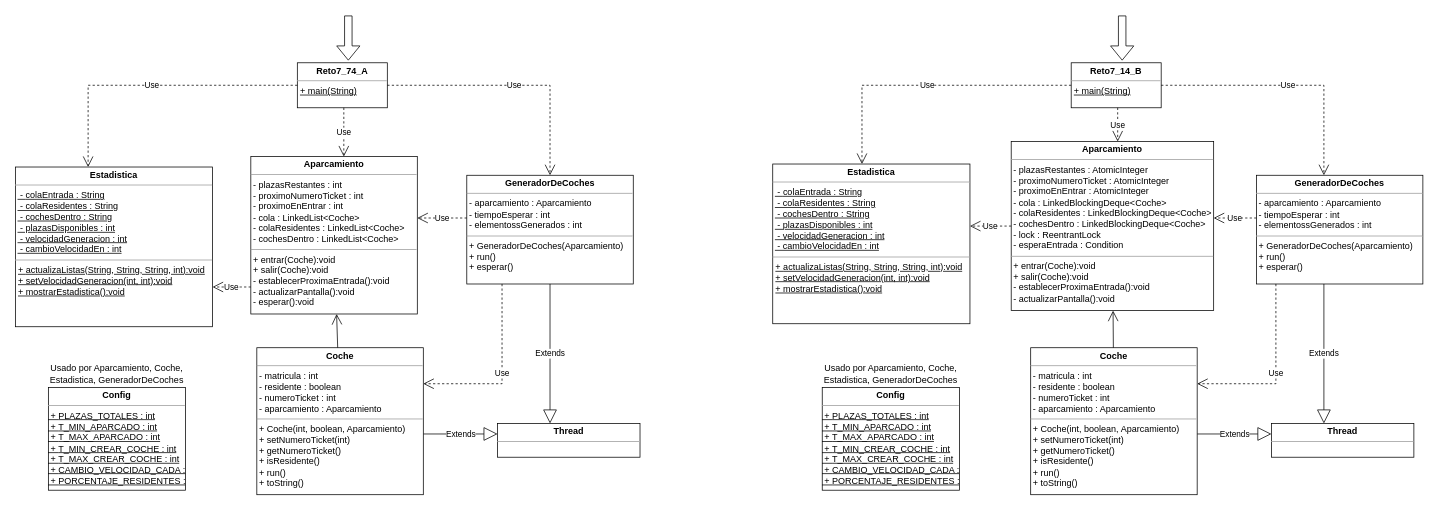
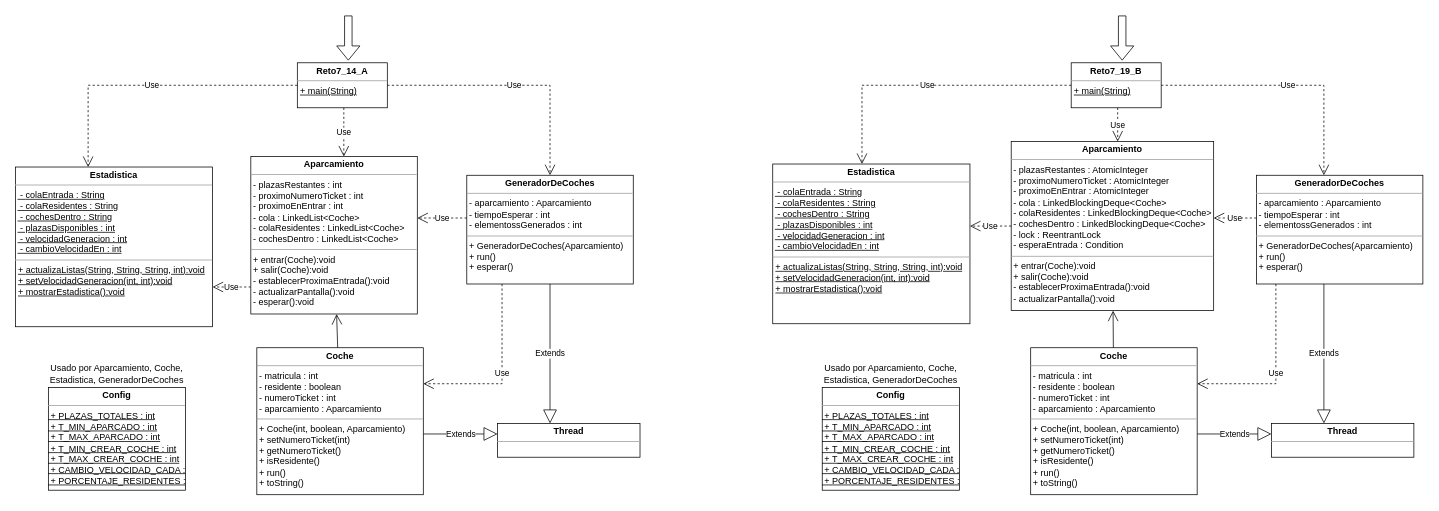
(329, 73) -> (329, 73)
(1103, 73) -> (1103, 73)
